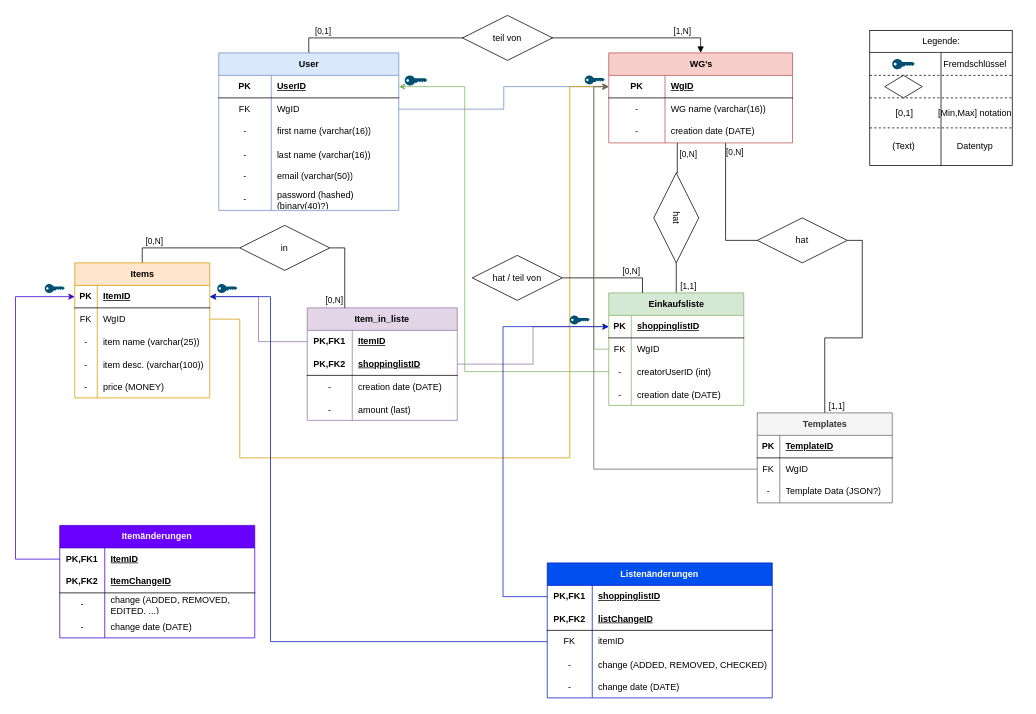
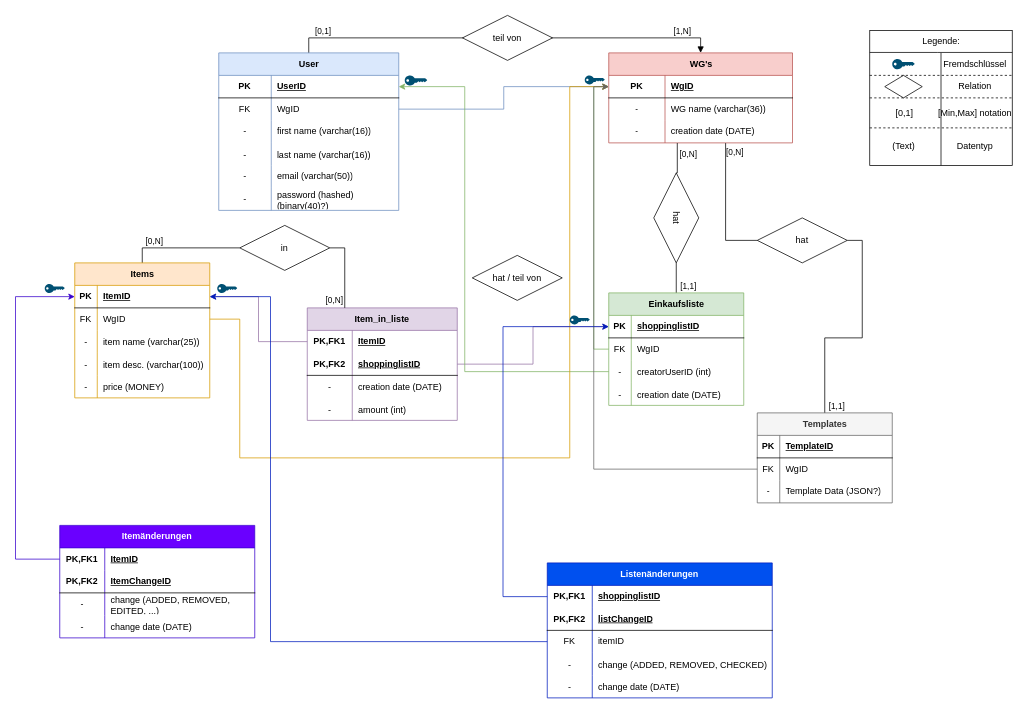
none -> (975, 87)
(721, 109) -> (721, 109)
(609, 278) -> none
(388, 410) -> (386, 410)
